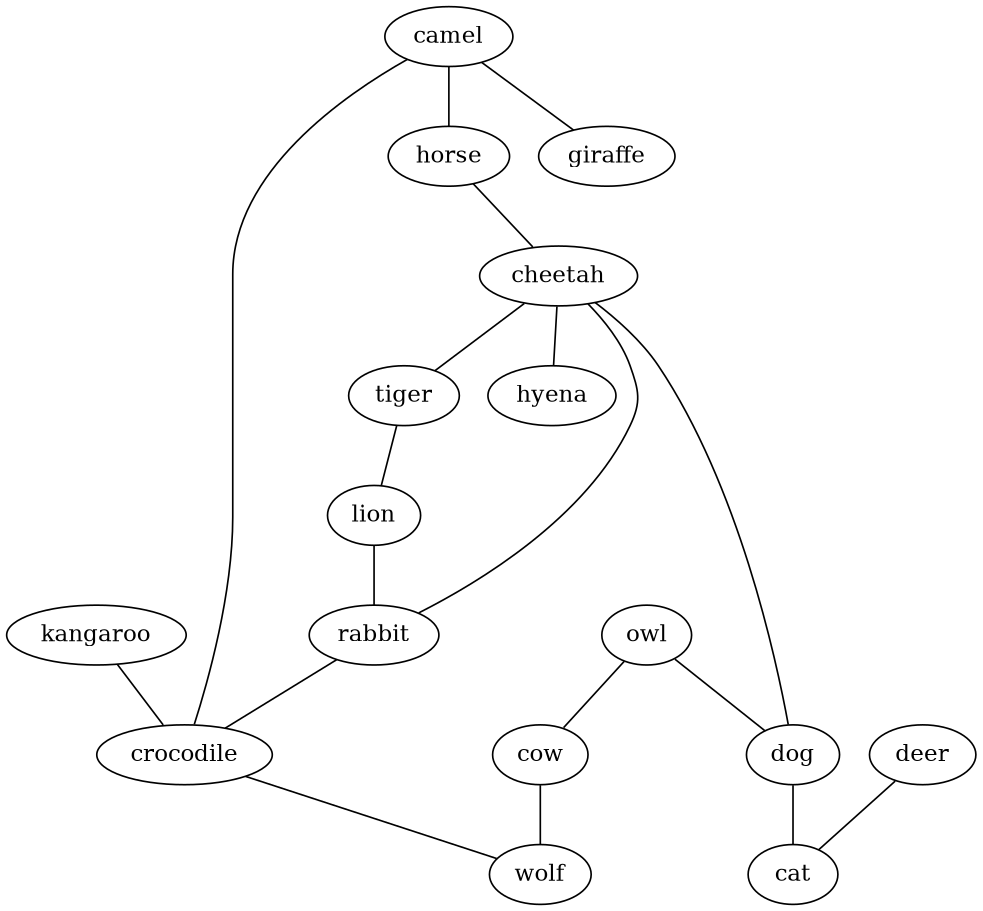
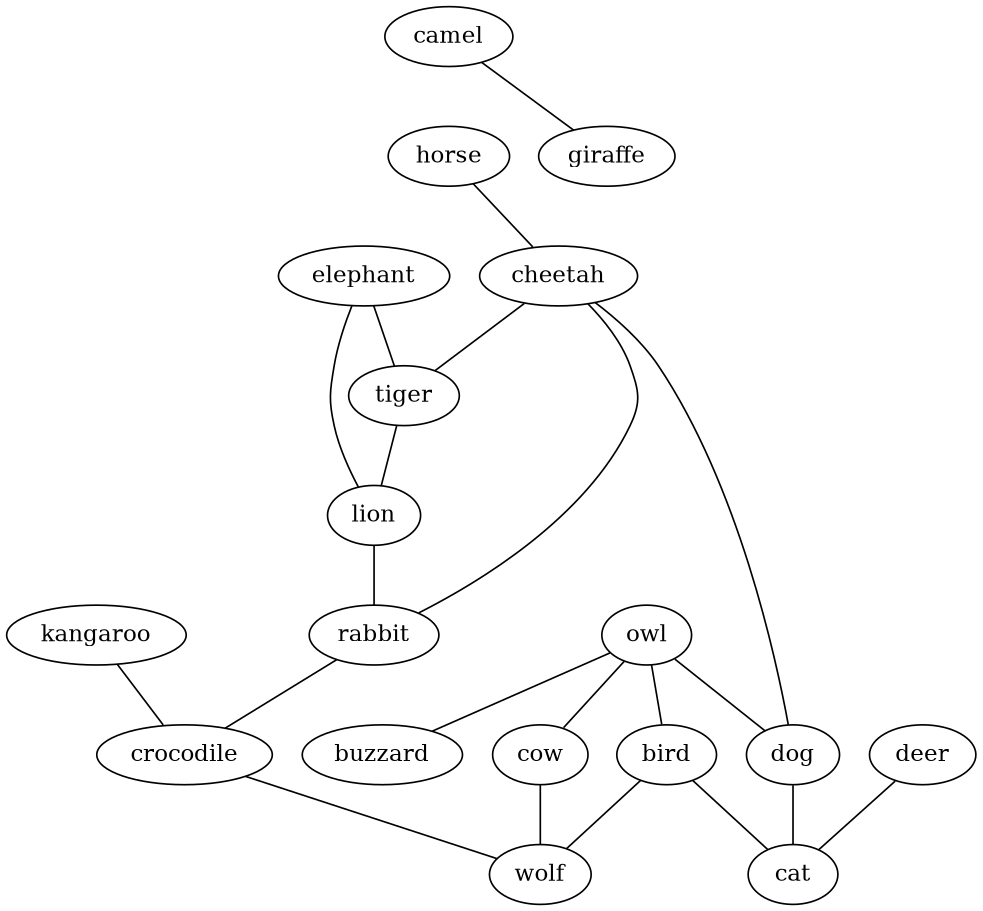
(449, 97) -> none
none -> (364, 276)
(233, 357) -> none
(552, 396) -> none
none -> (382, 755)
none -> (667, 755)
